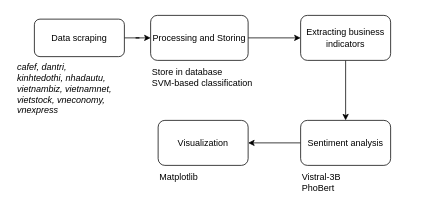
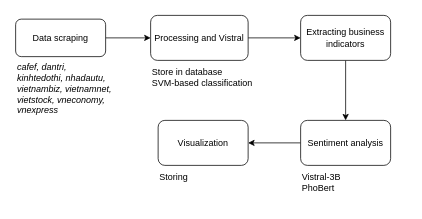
(79, 38) -> (60, 38)
(199, 38) -> (199, 38)
(181, 177) -> (176, 177)
